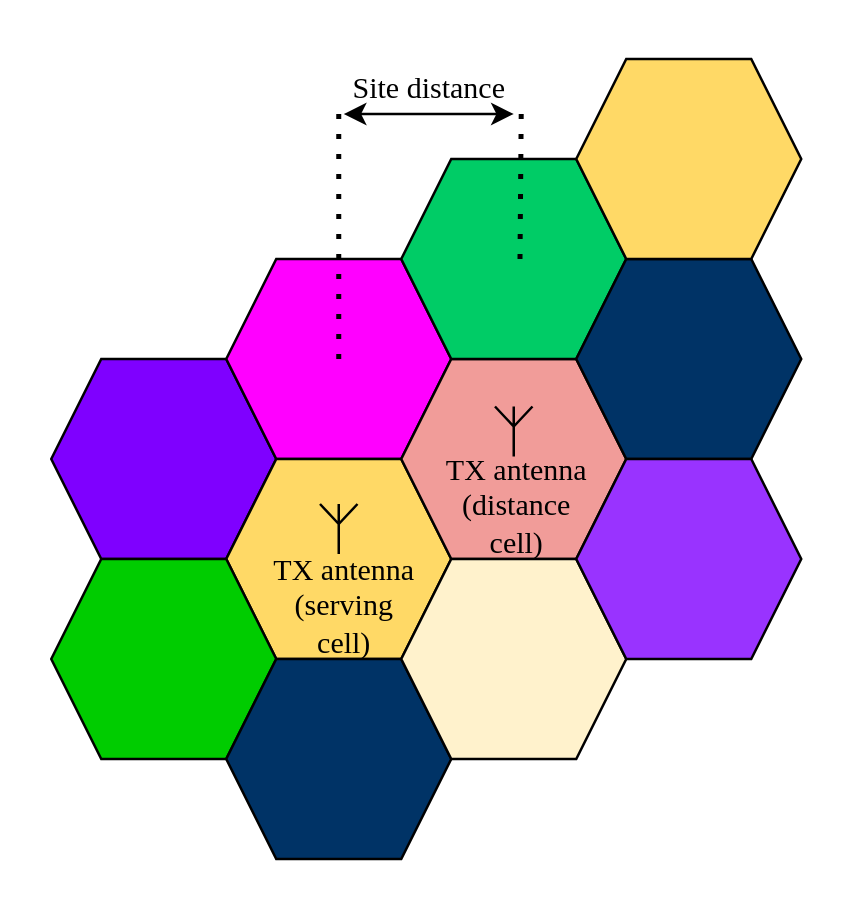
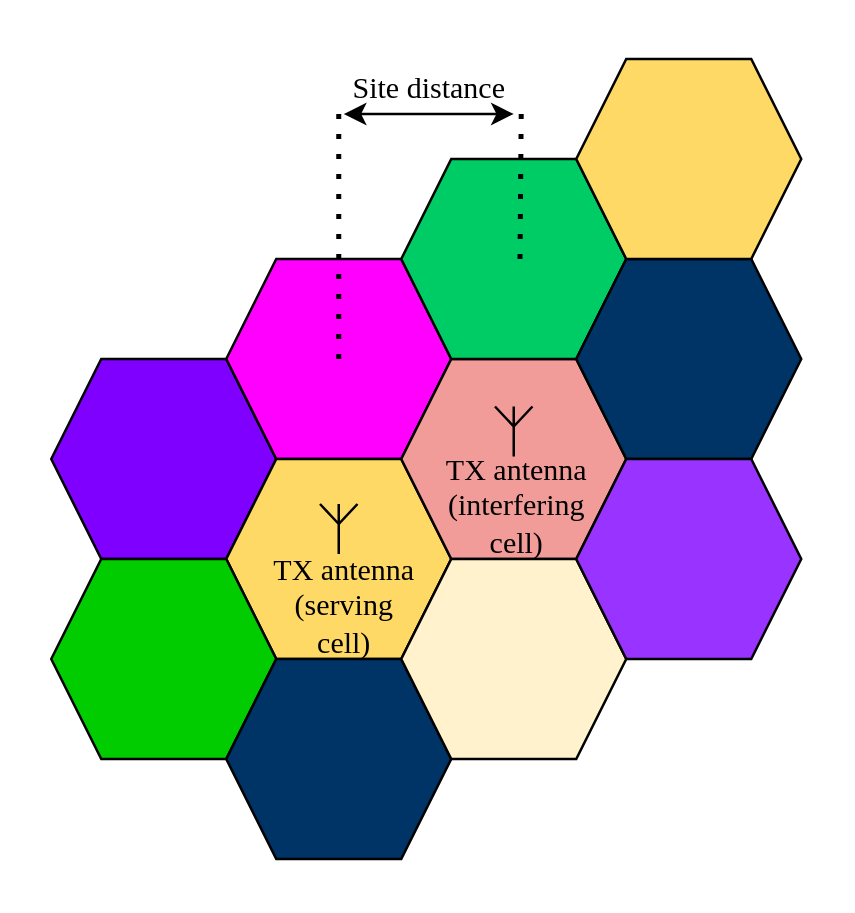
(518, 506) -> (518, 506)
